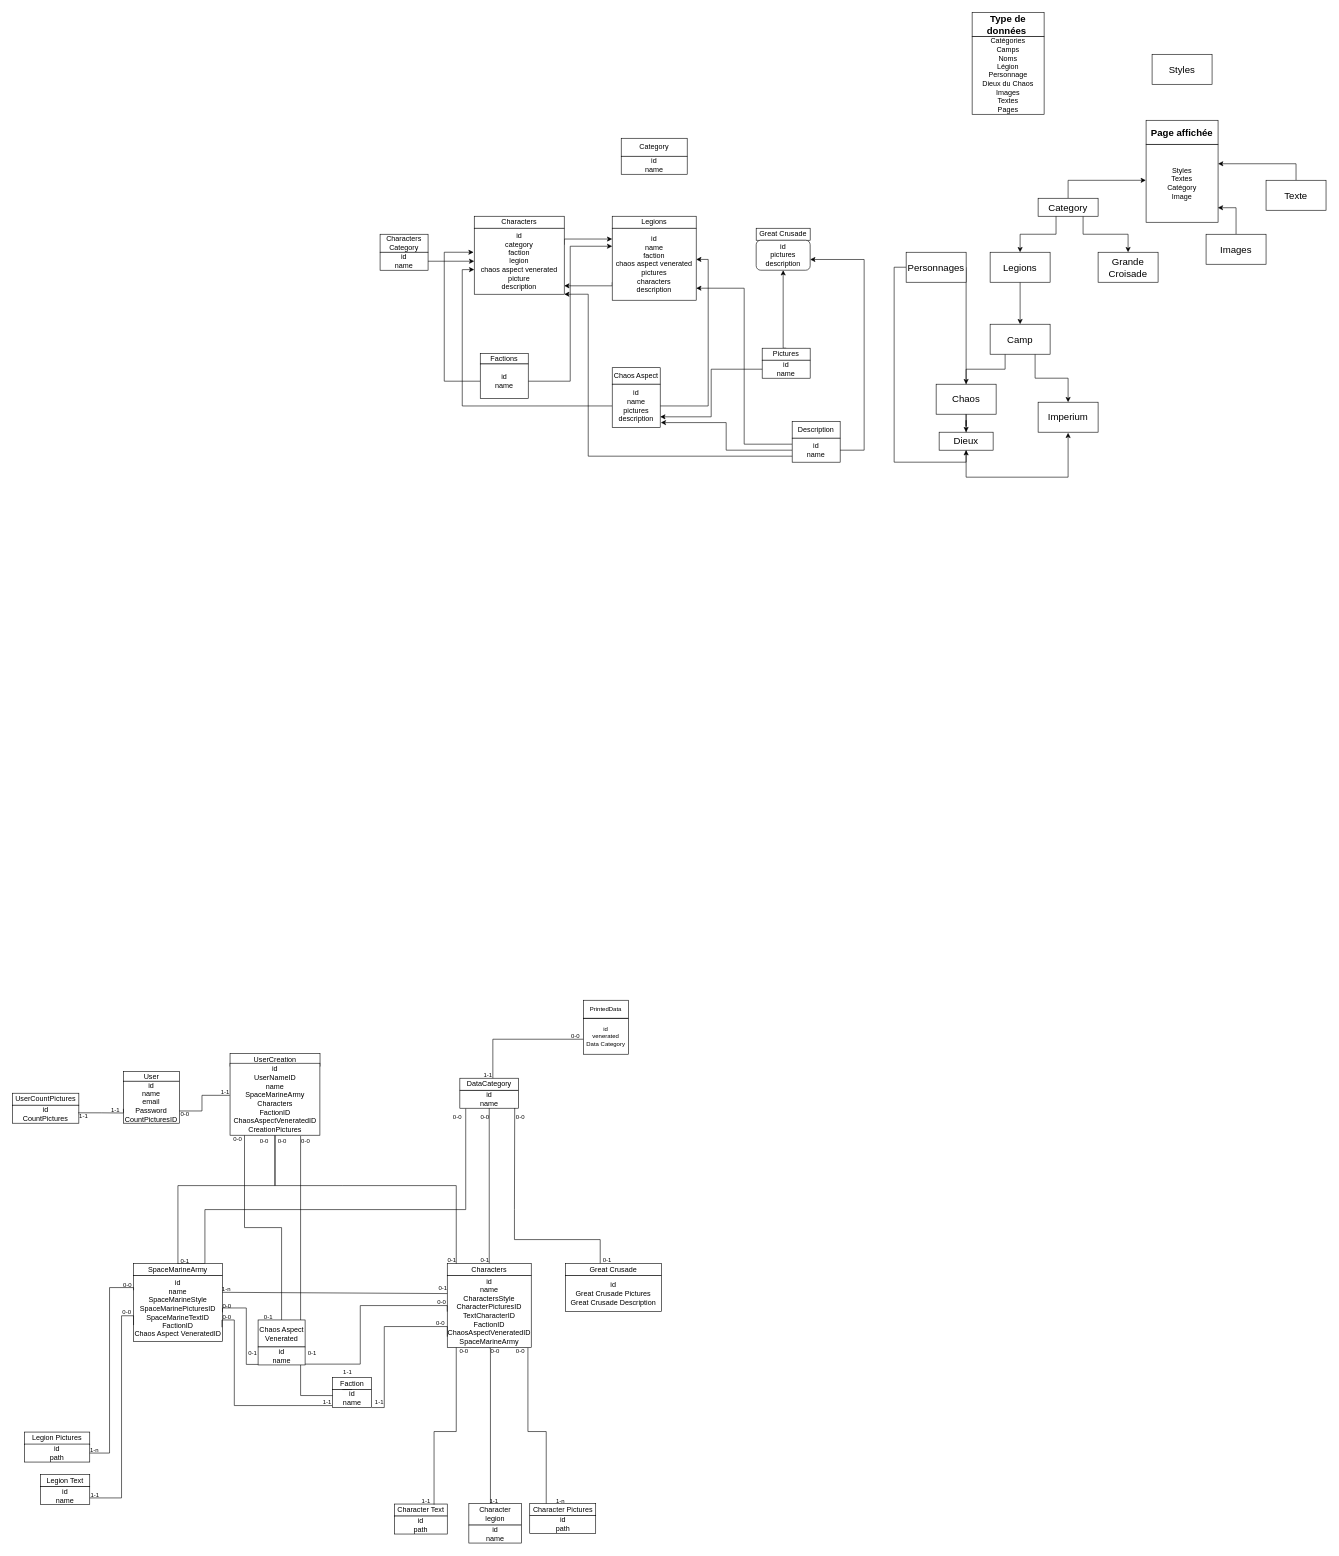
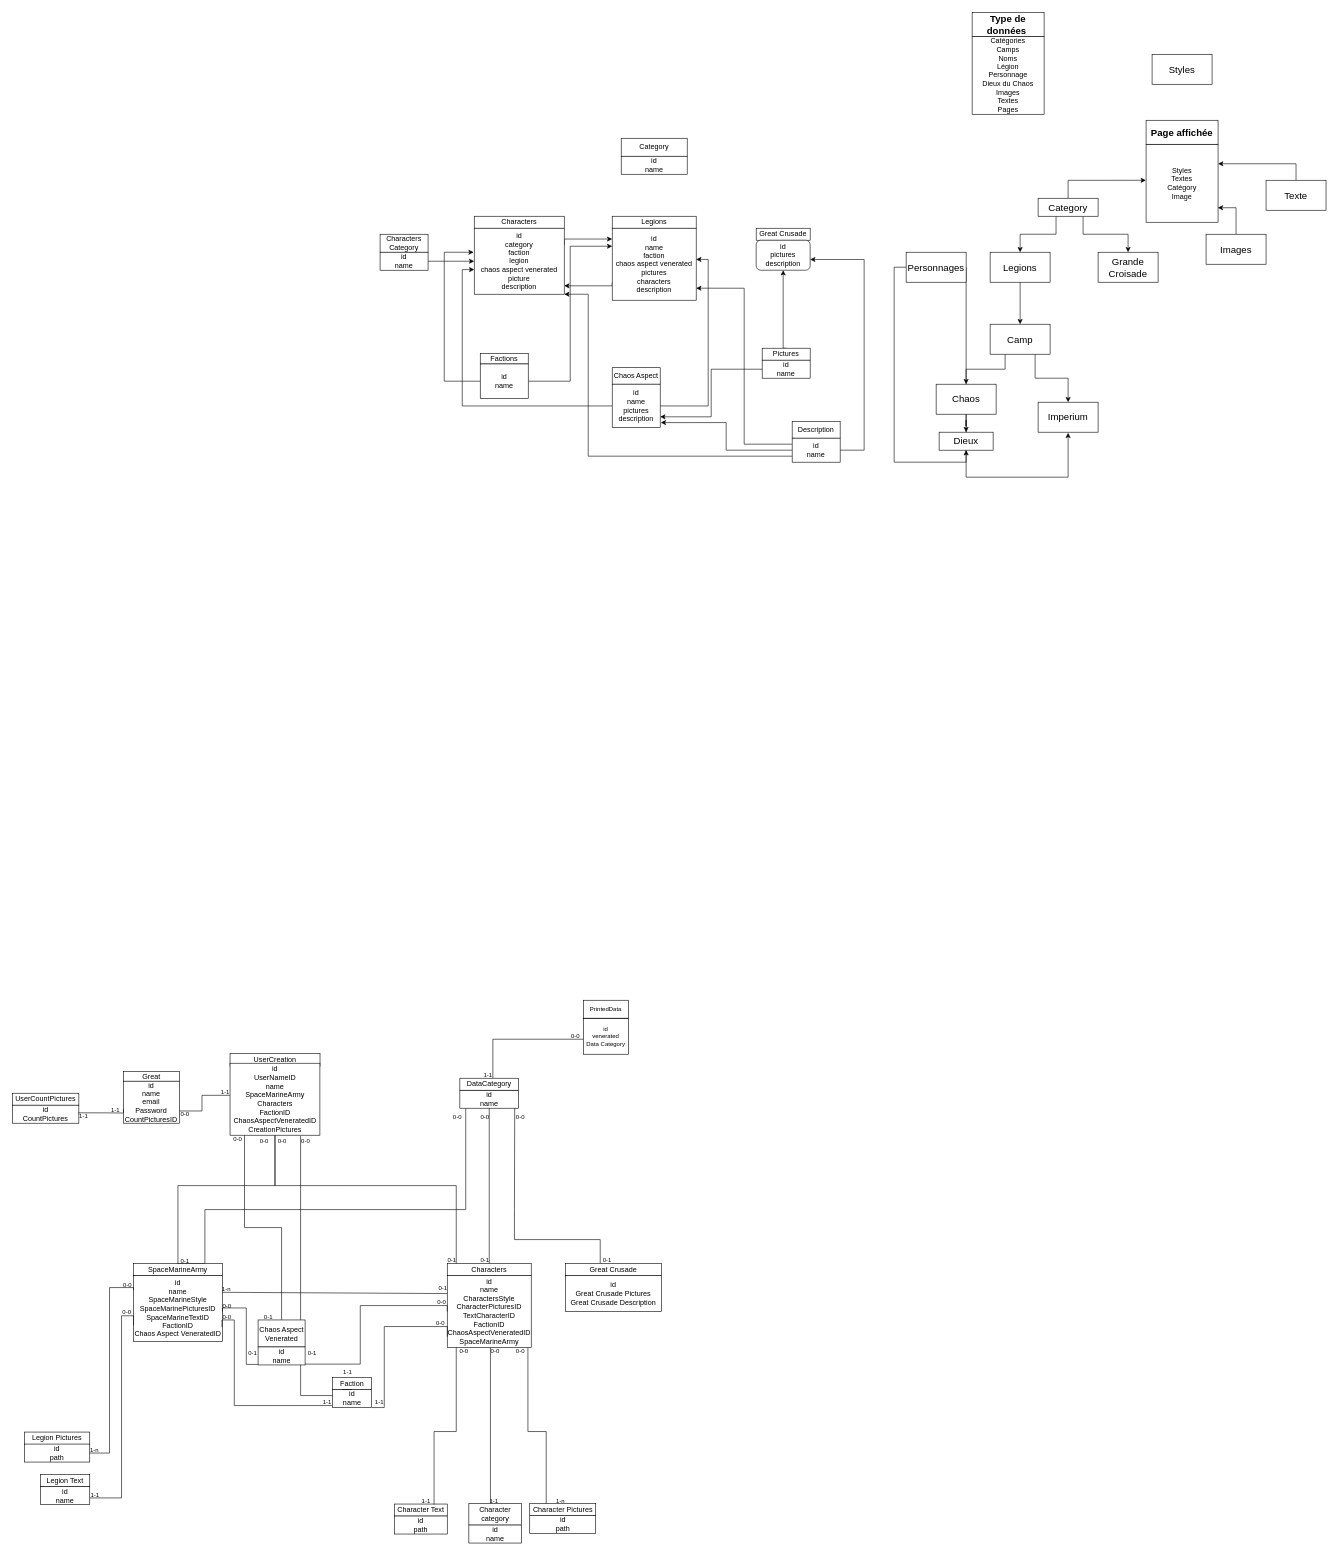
(152, 1077) -> (152, 1077)
(495, 1515) -> (495, 1515)
